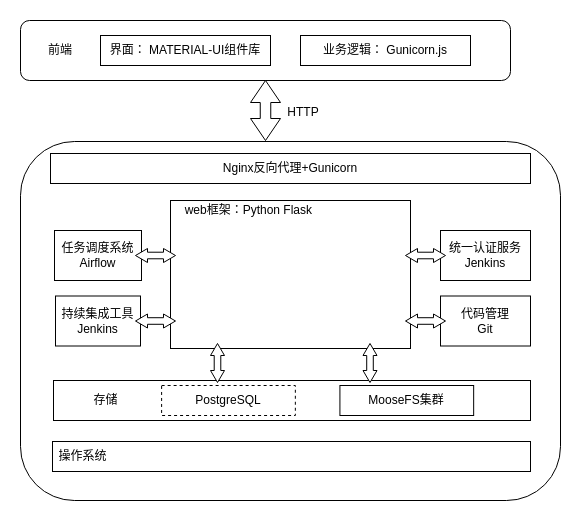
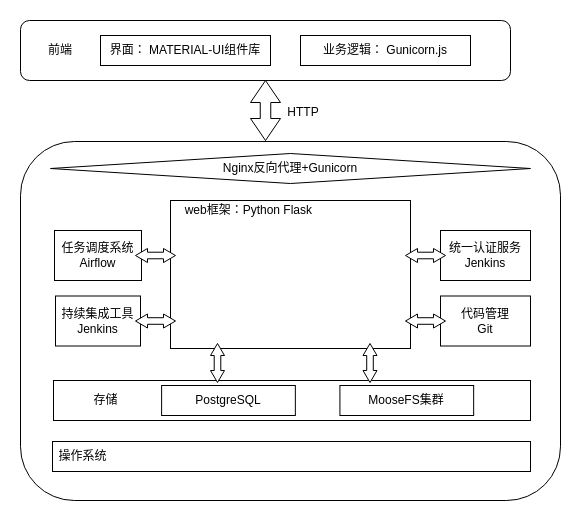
(291, 169) -> (291, 169)
(228, 401) -> (228, 401)
